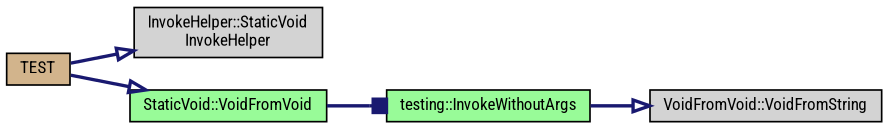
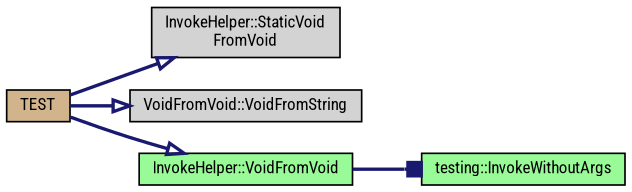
(228, 32) -> (246, 32)
(228, 106) -> (246, 169)
(612, 106) -> (92, 106)
